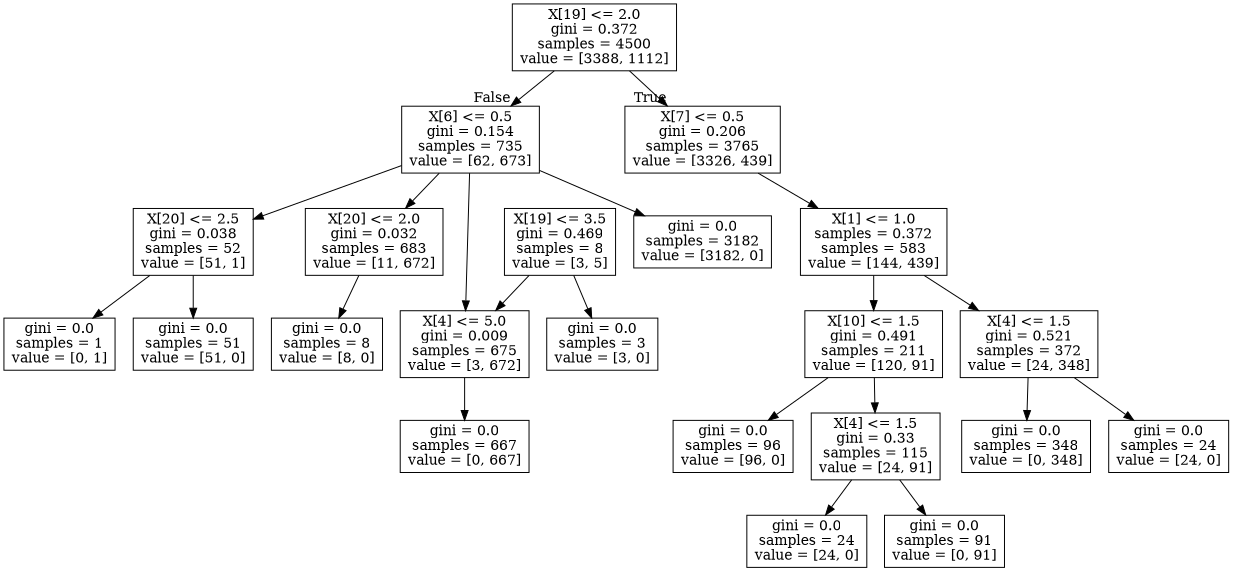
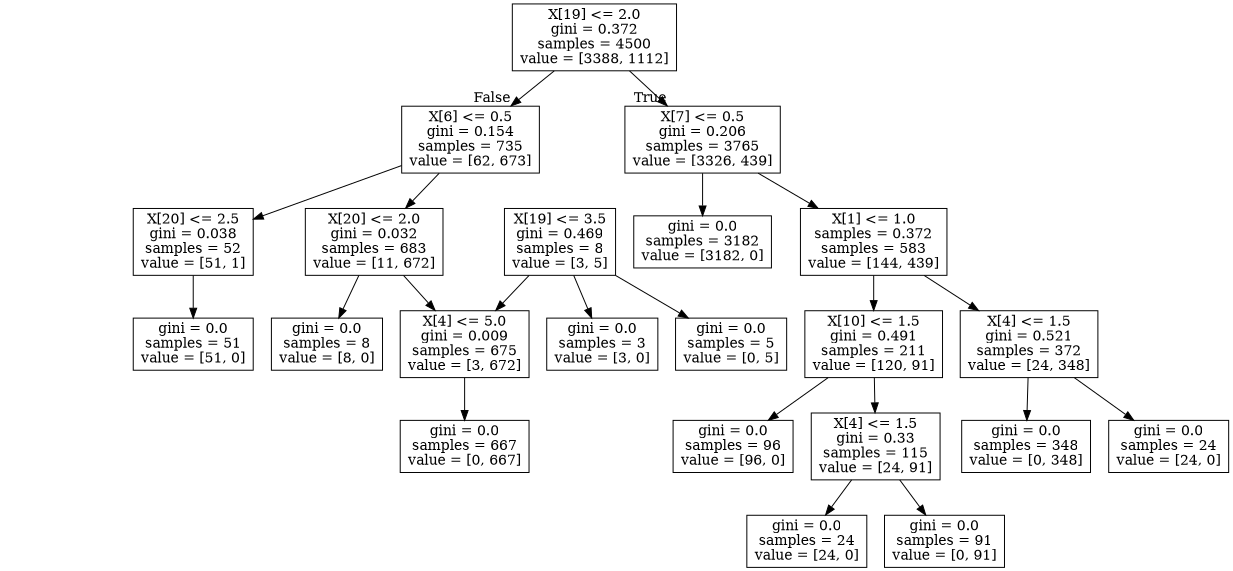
(587, 191) -> (703, 189)
(468, 237) -> (416, 289)
(59, 344) -> none
none -> (731, 344)
